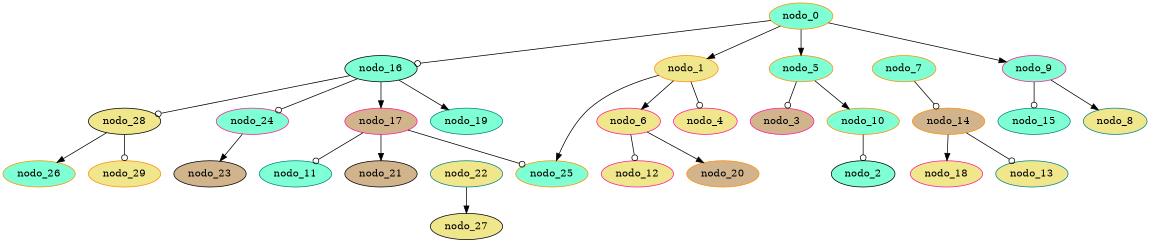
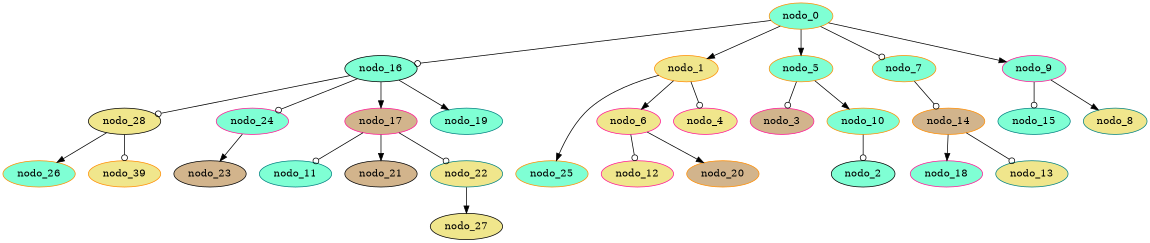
none -> (850, 41)
(464, 147) -> (421, 146)
(125, 174) -> (125, 174)
(946, 174) -> (946, 174)
